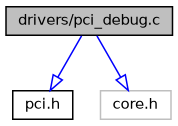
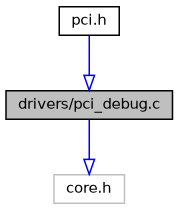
(70, 57) -> (89, 55)
